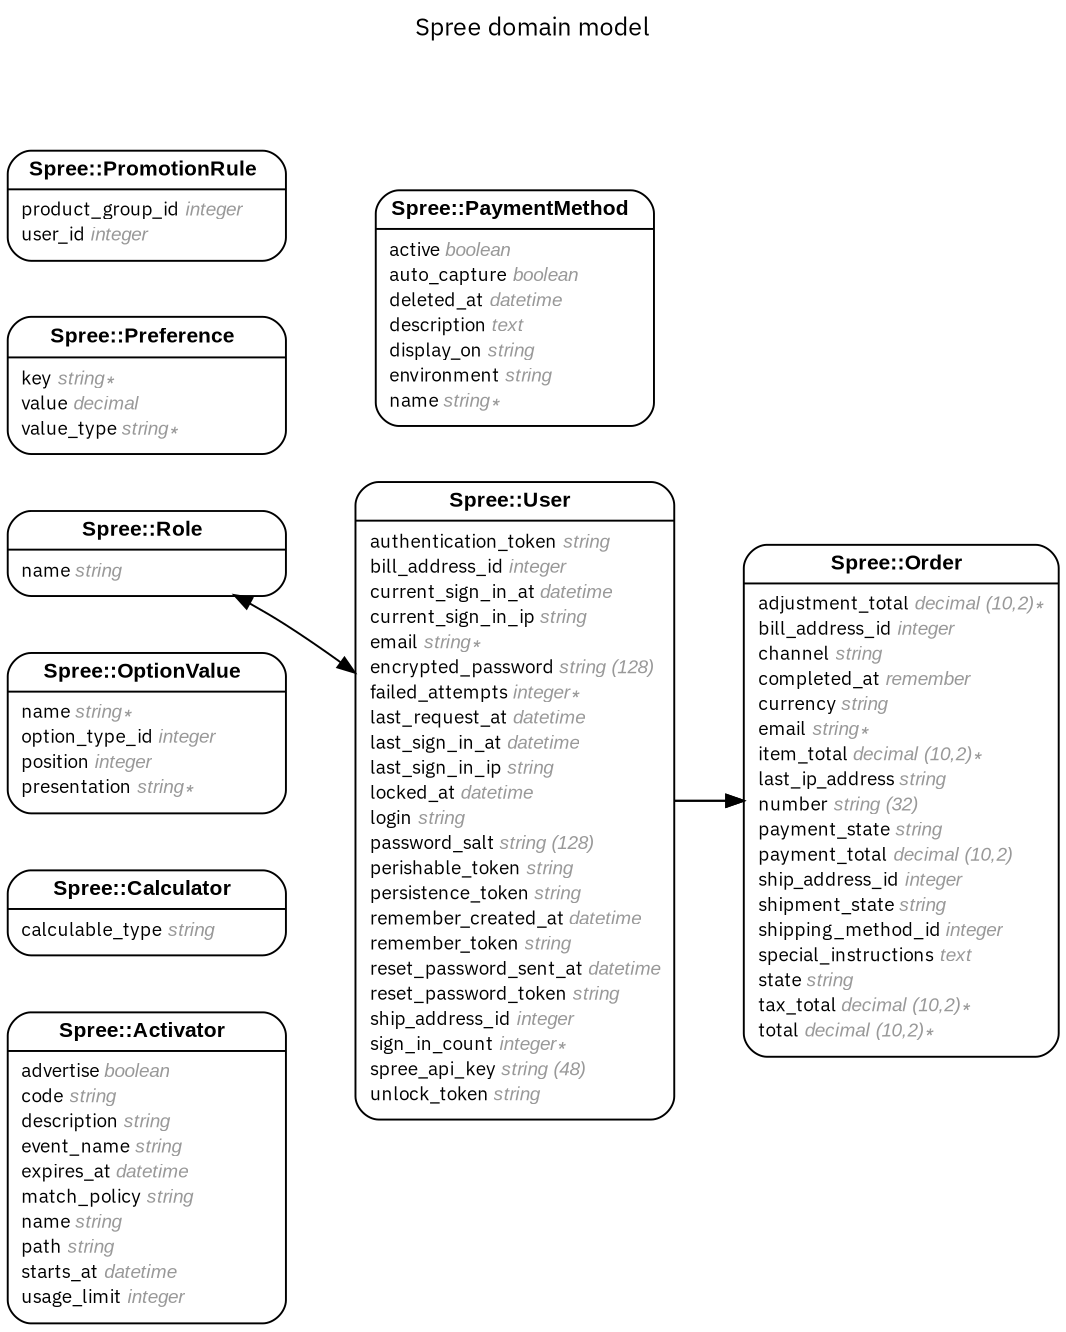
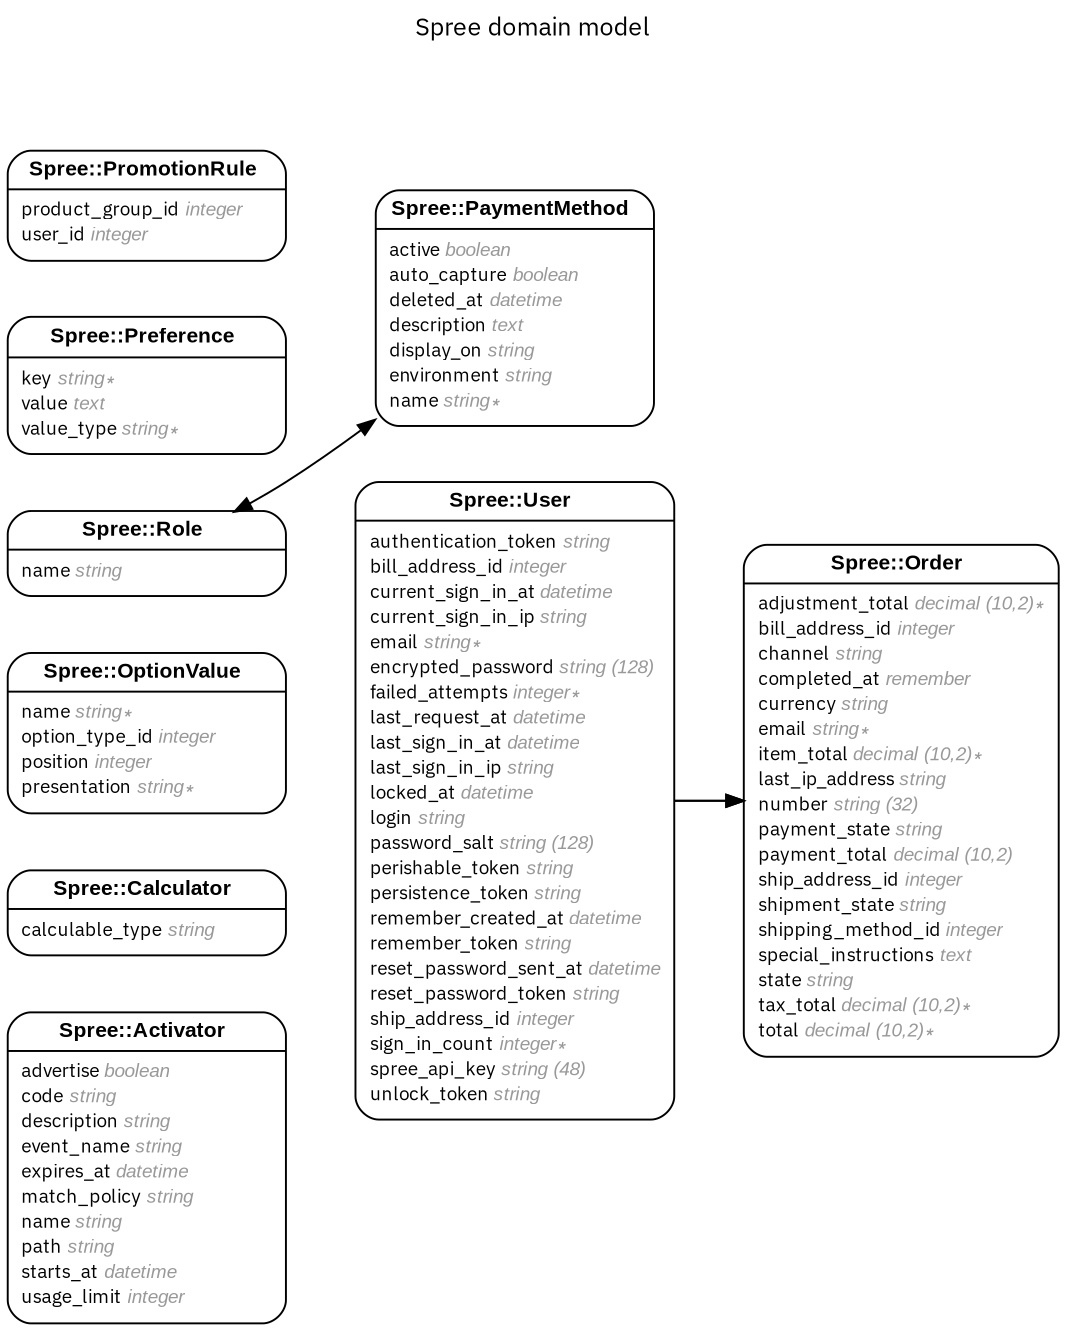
(106, 404) -> (90, 404)
(296, 632) -> (306, 469)
